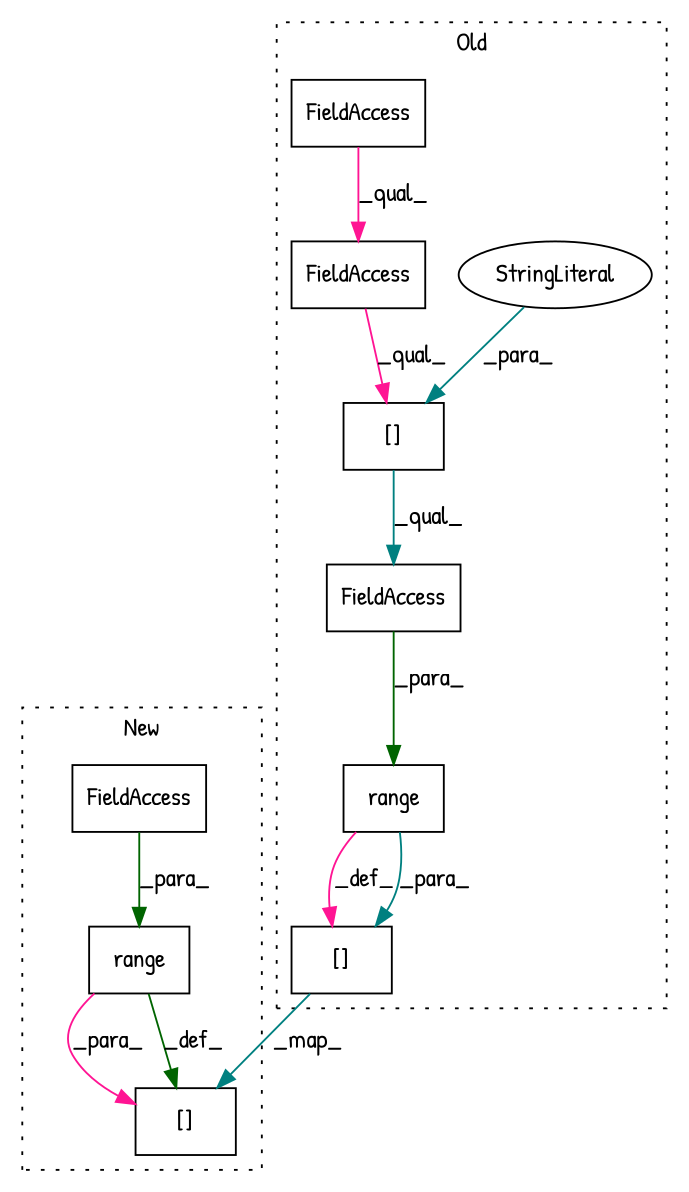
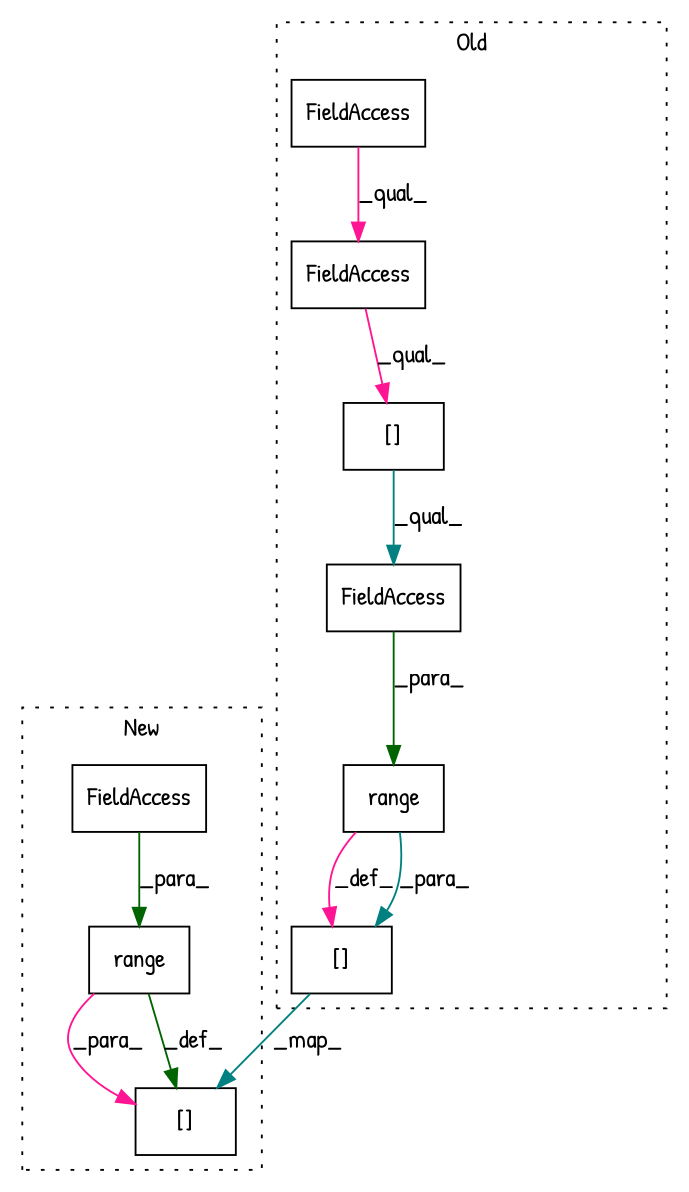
(555, 275) -> none
